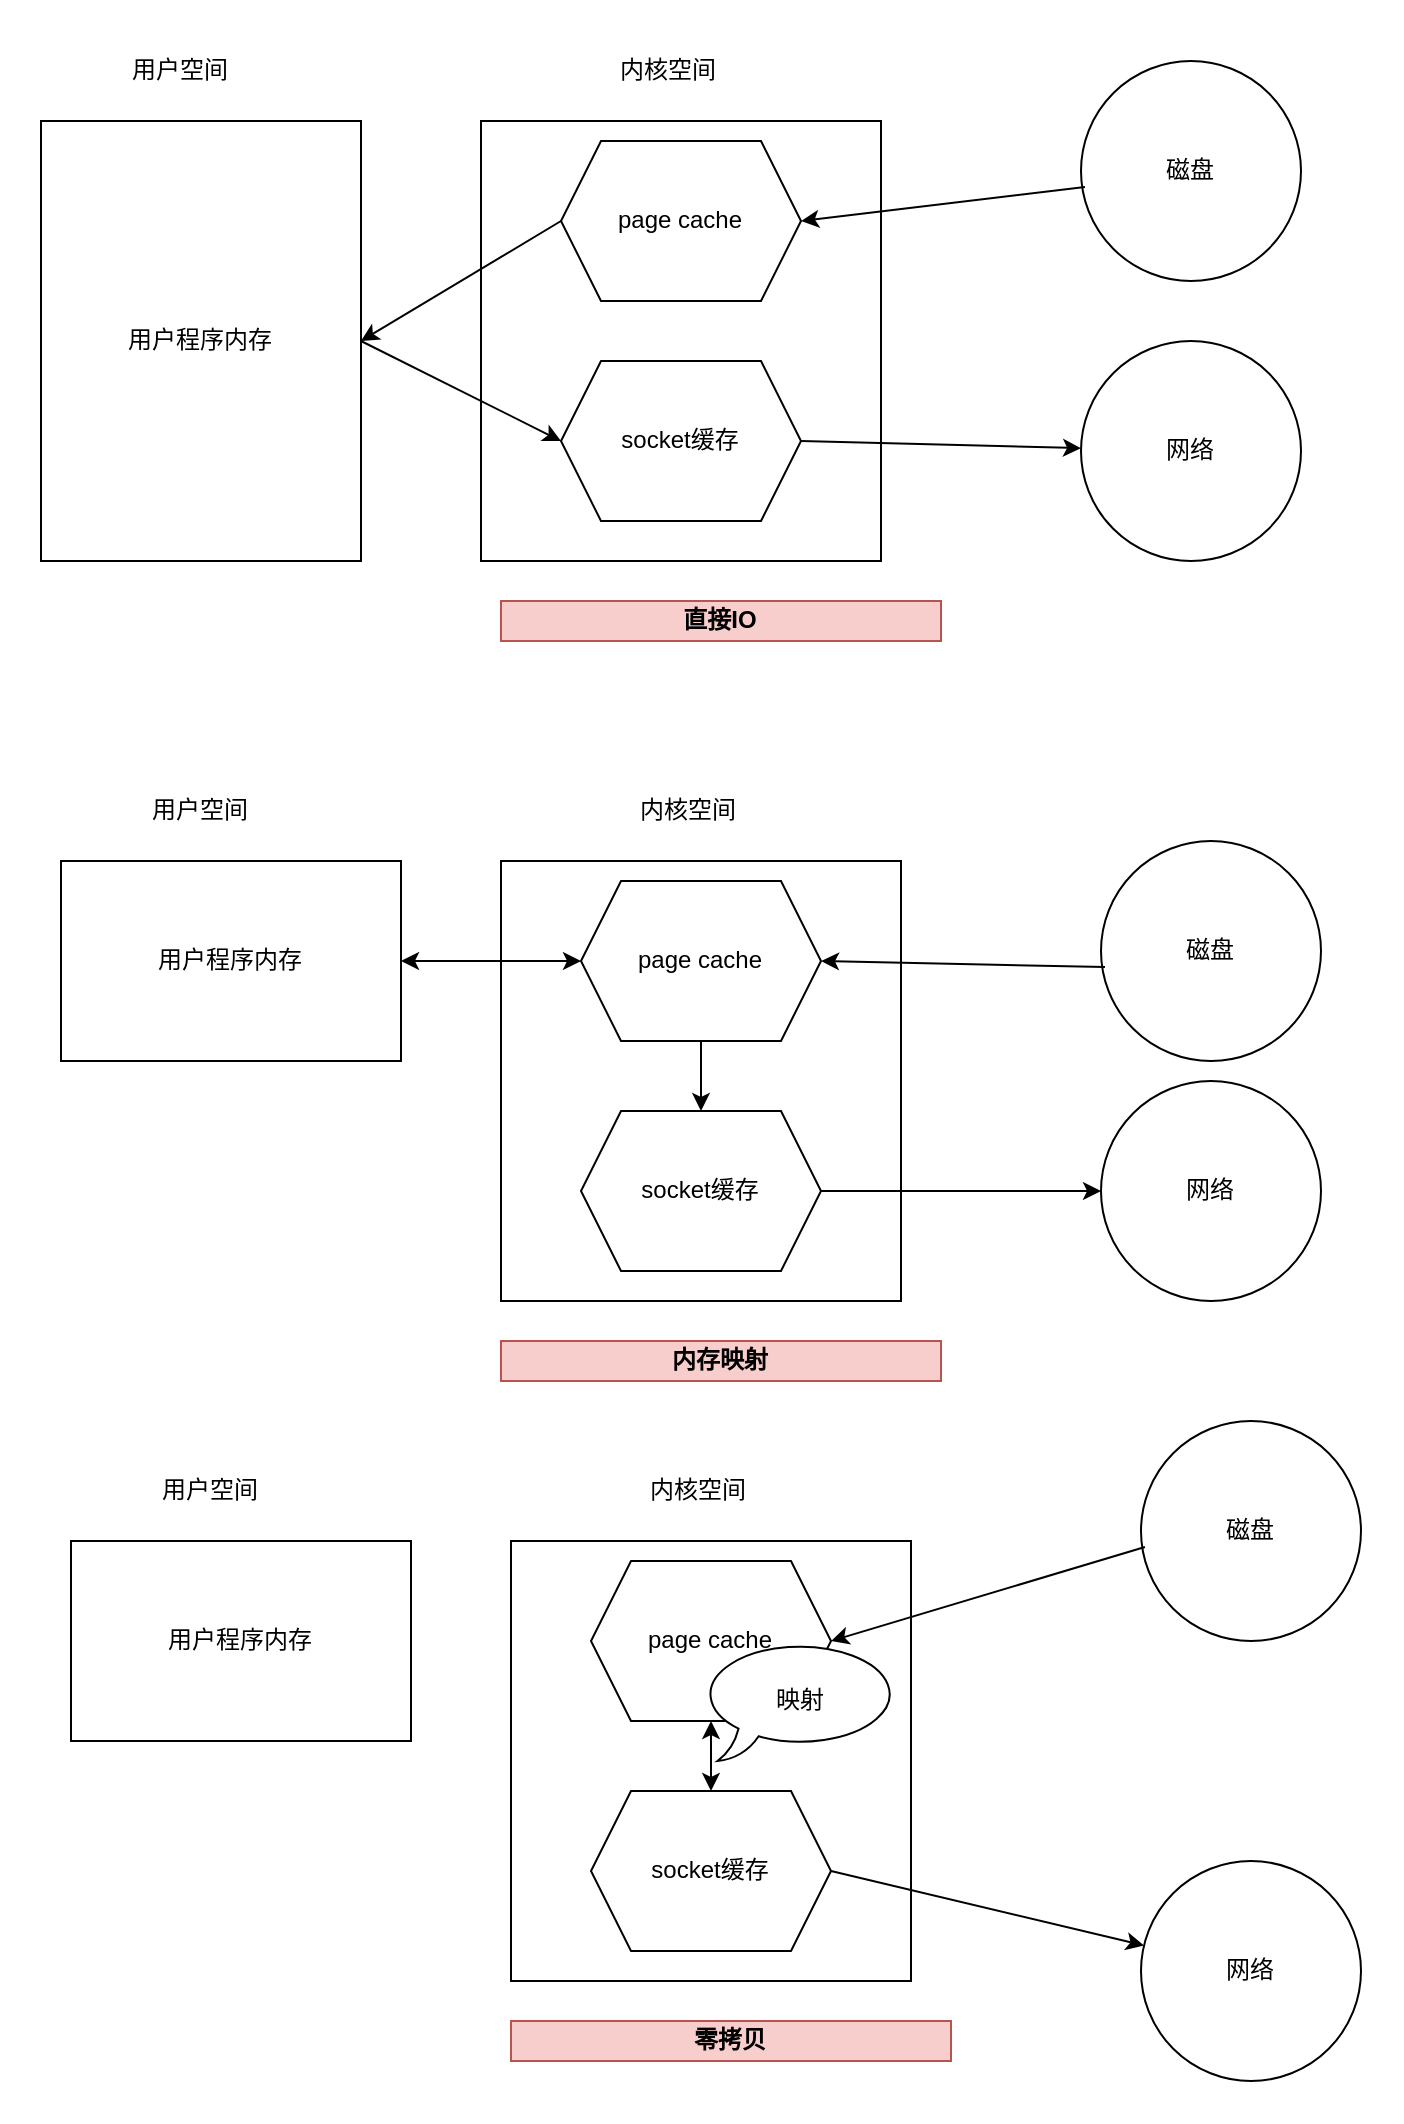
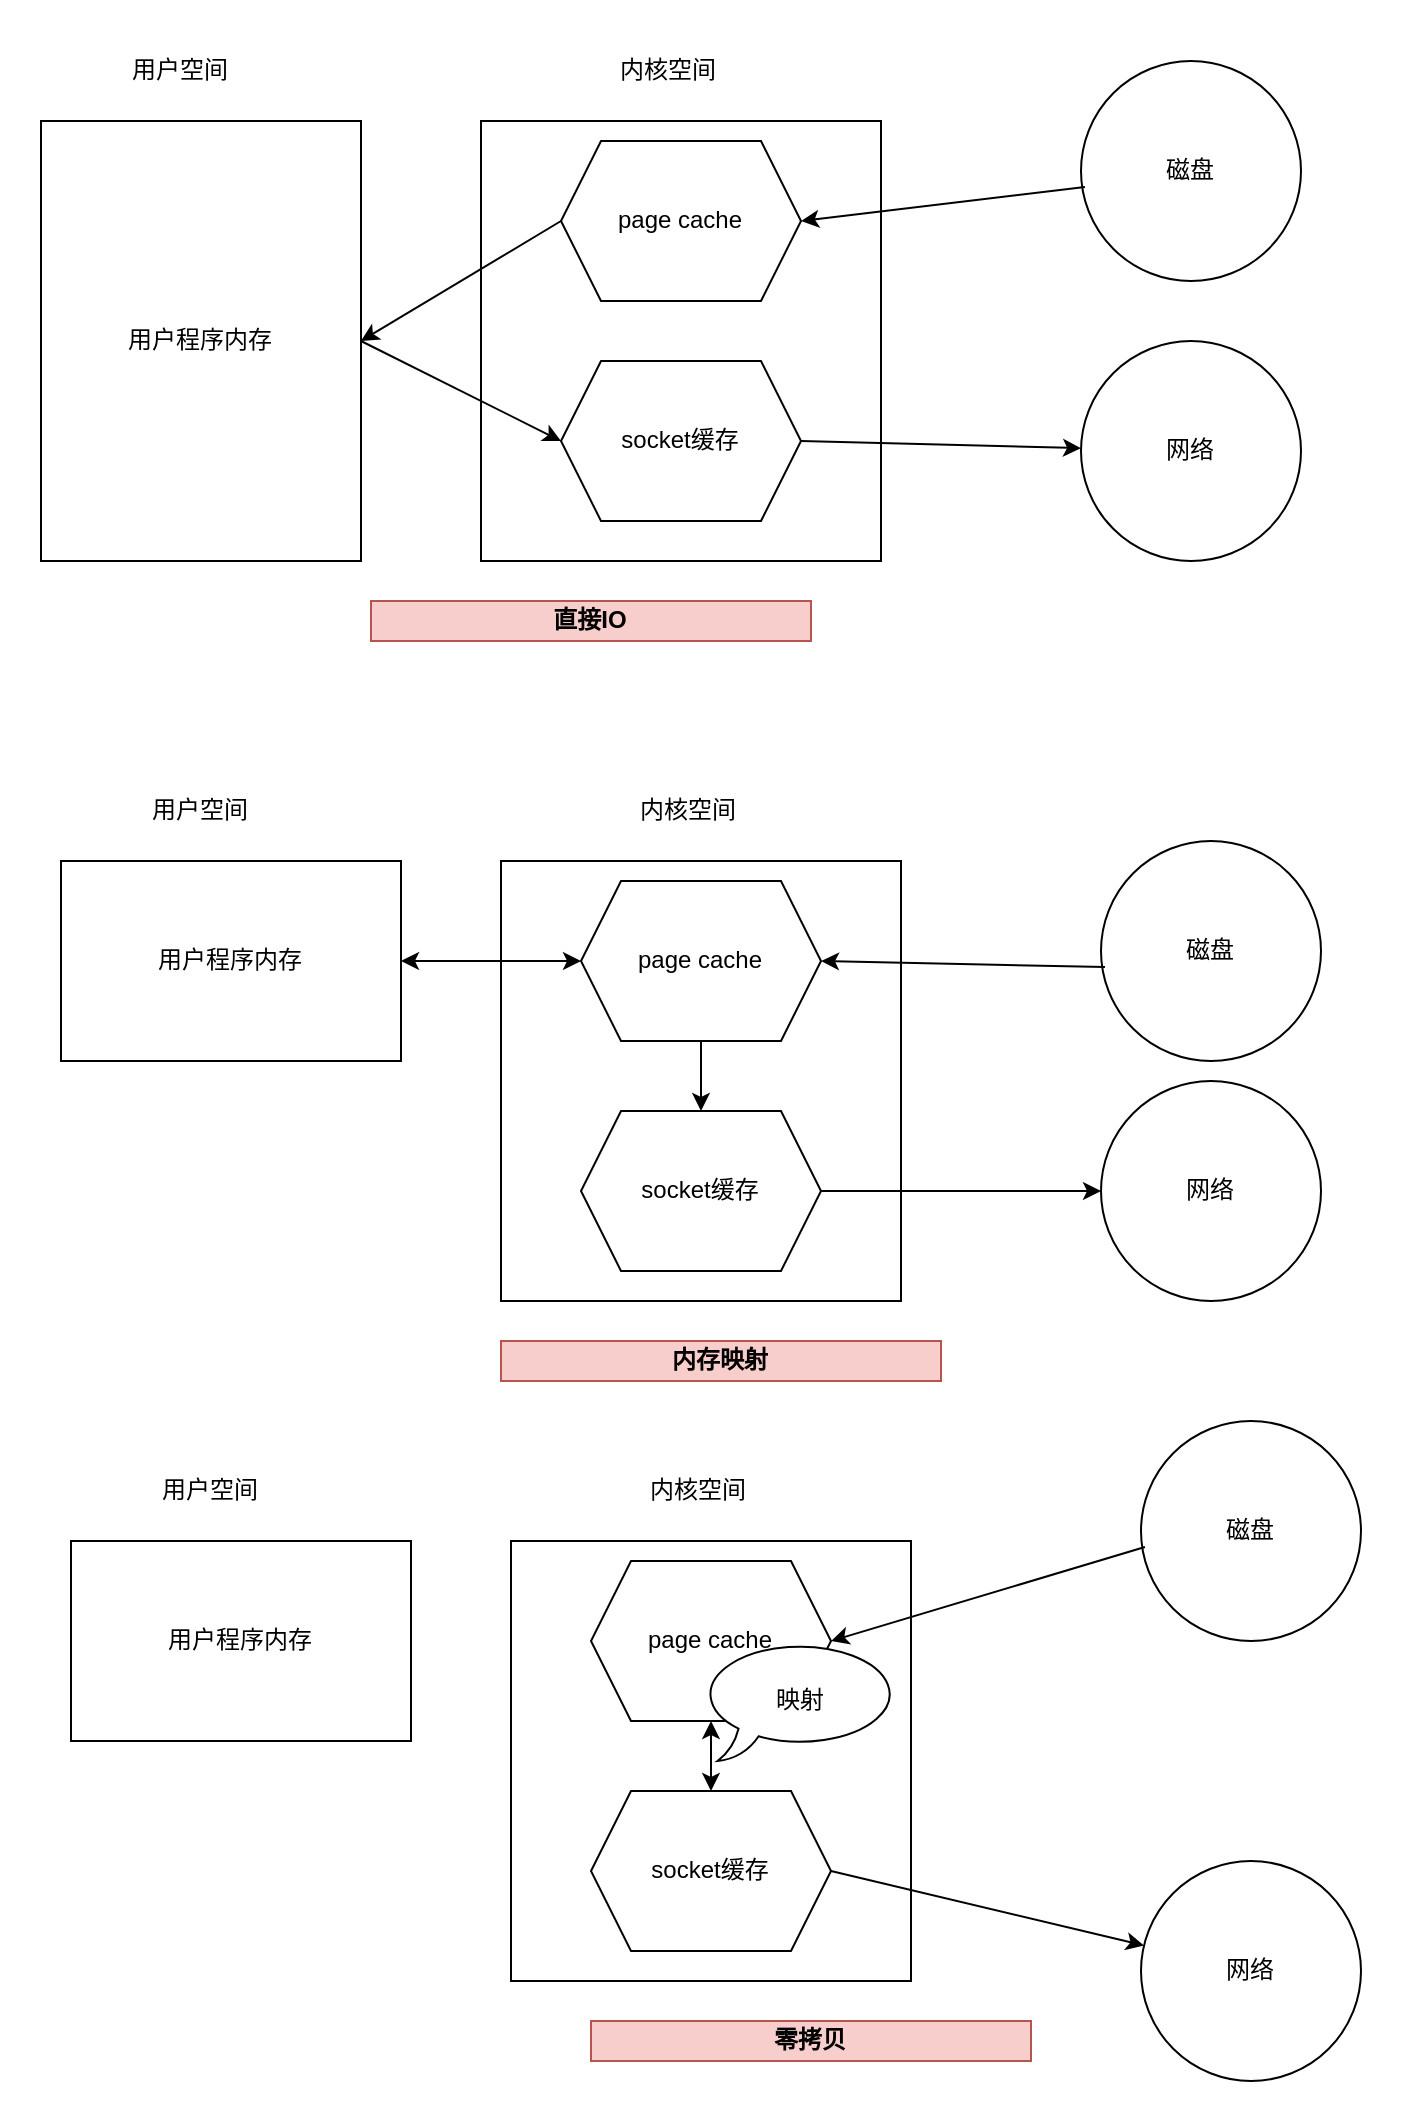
(721, 621) -> (591, 621)
(731, 2041) -> (811, 2041)
